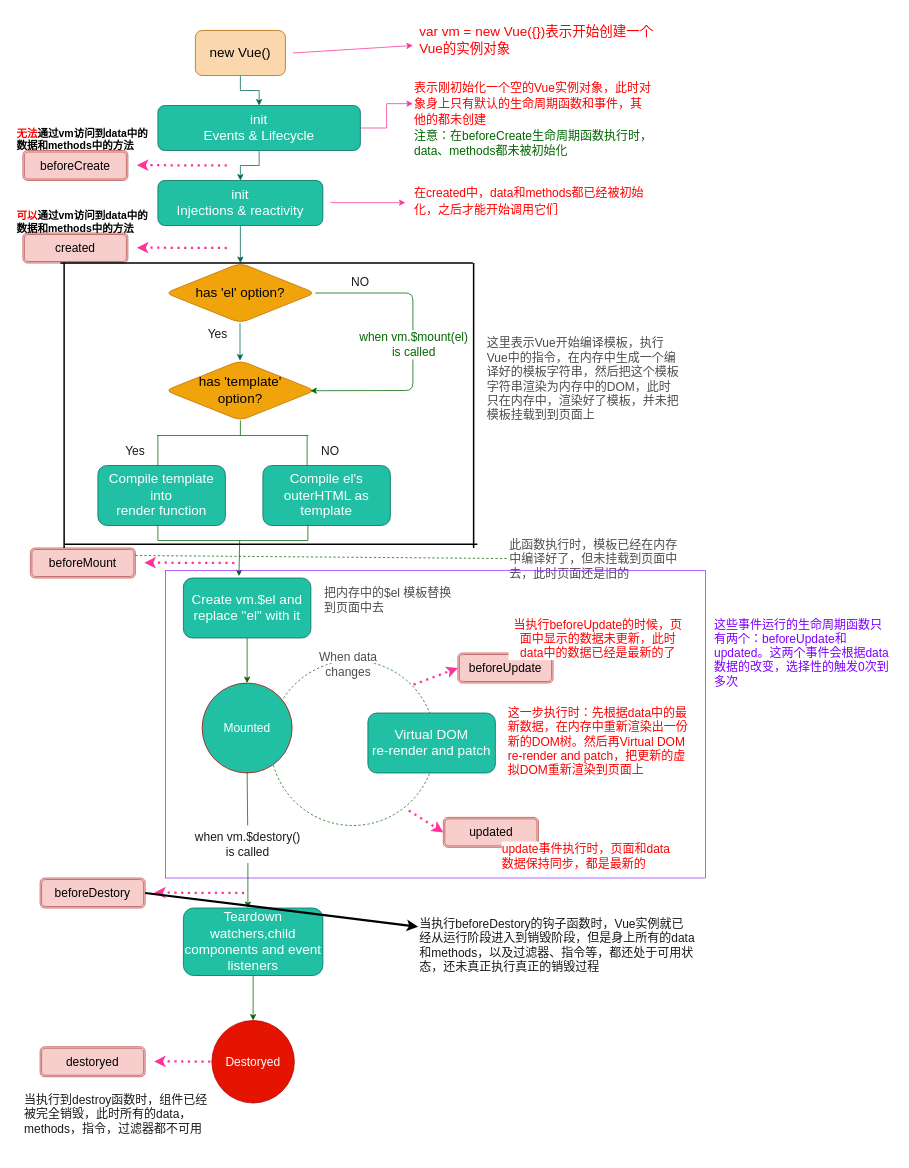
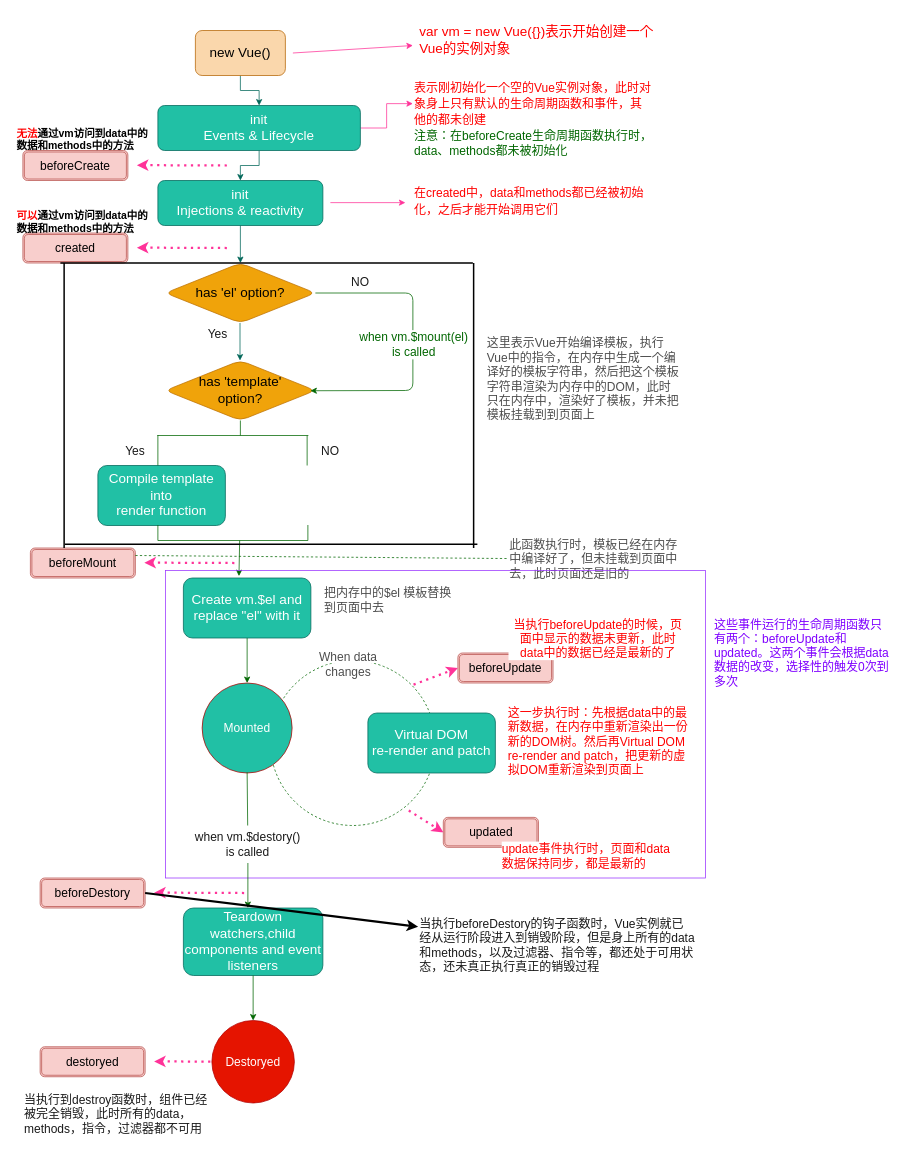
(327, 495) -> none
